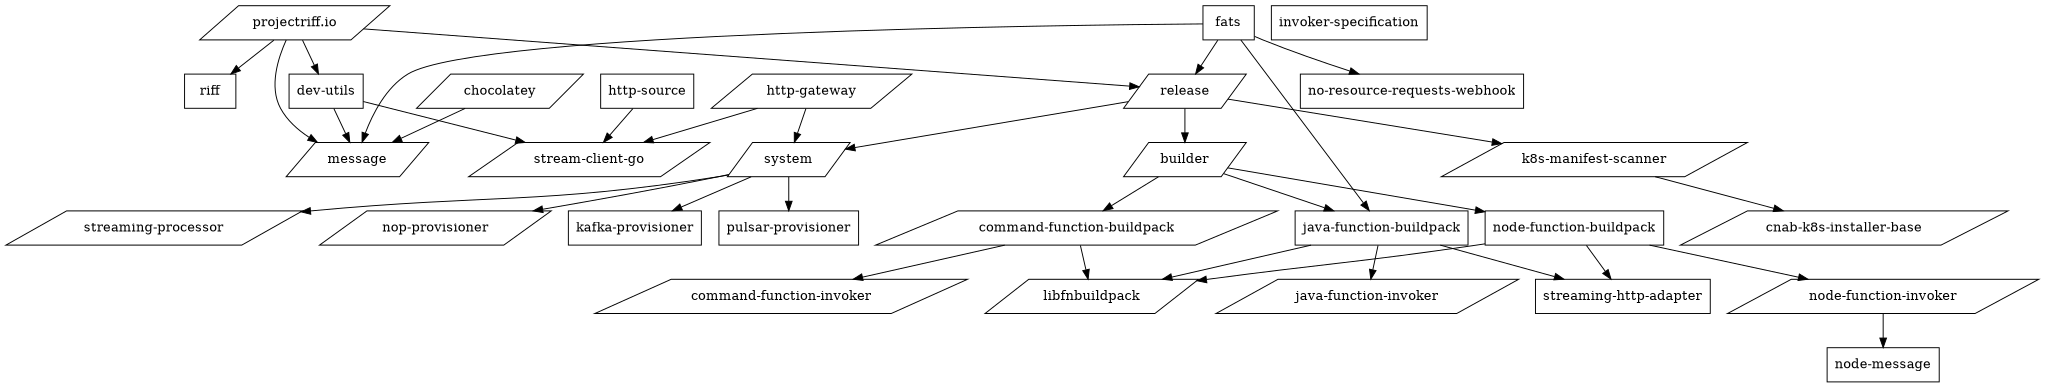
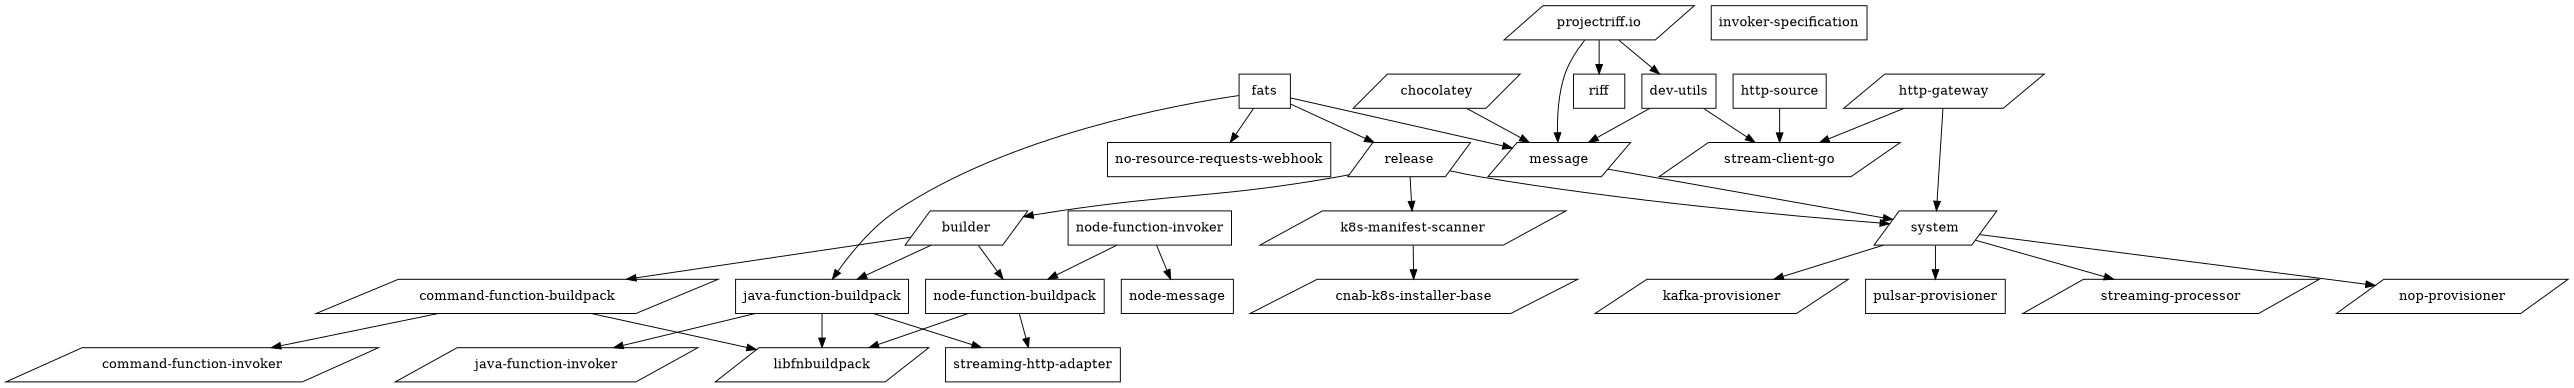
(746, 57) -> none
none -> (1746, 194)
(635, 228) -> (1722, 296)
(1724, 261) -> (1087, 260)
(1883, 296) -> (1150, 228)
